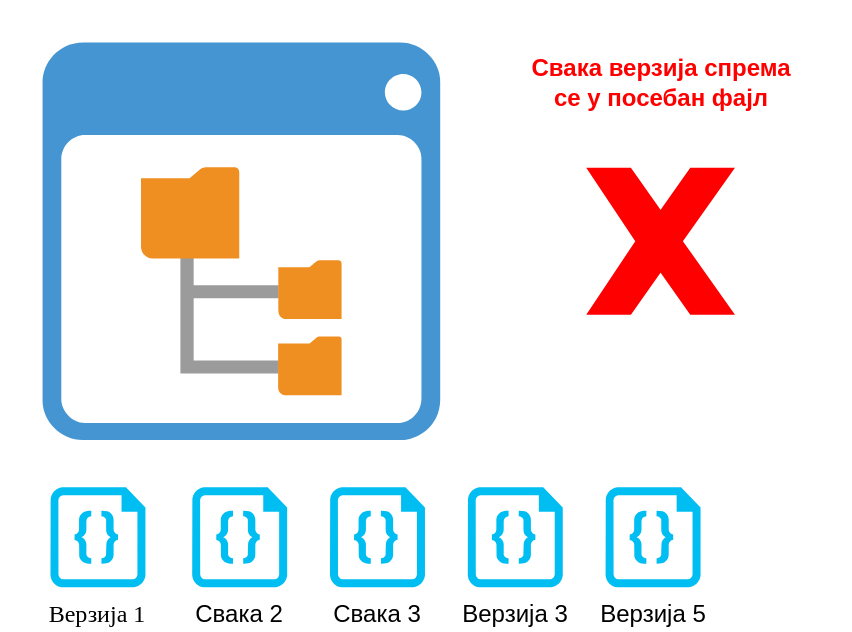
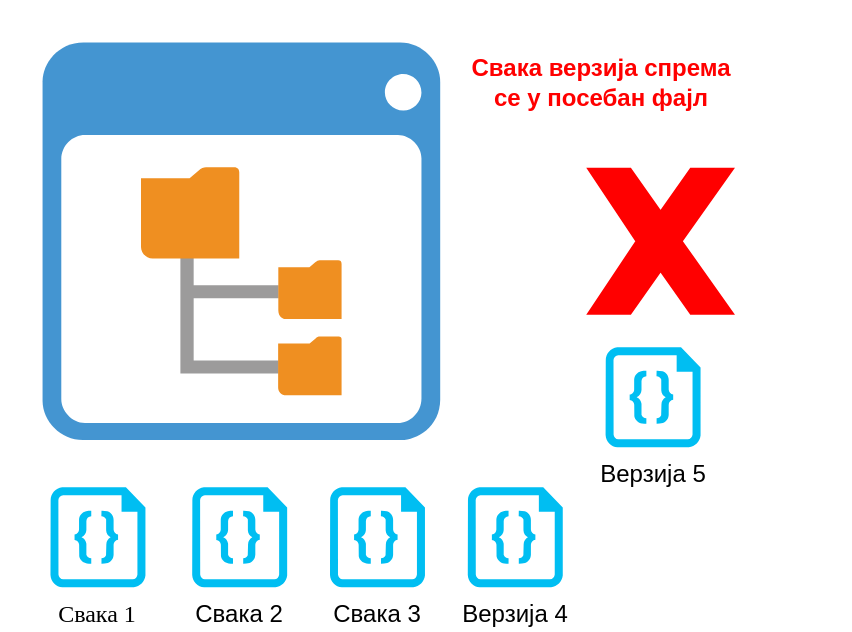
(661, 84) -> (601, 84)
(653, 537) -> (653, 397)
(98, 615) -> (98, 615)
(516, 615) -> (516, 615)
